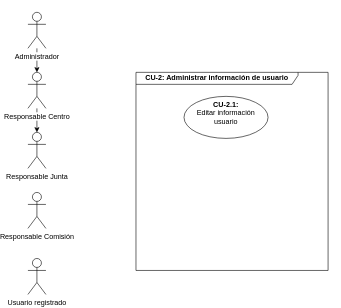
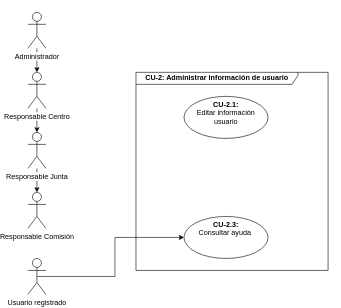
none -> (37, 186)
none -> (226, 237)
none -> (77, 276)
